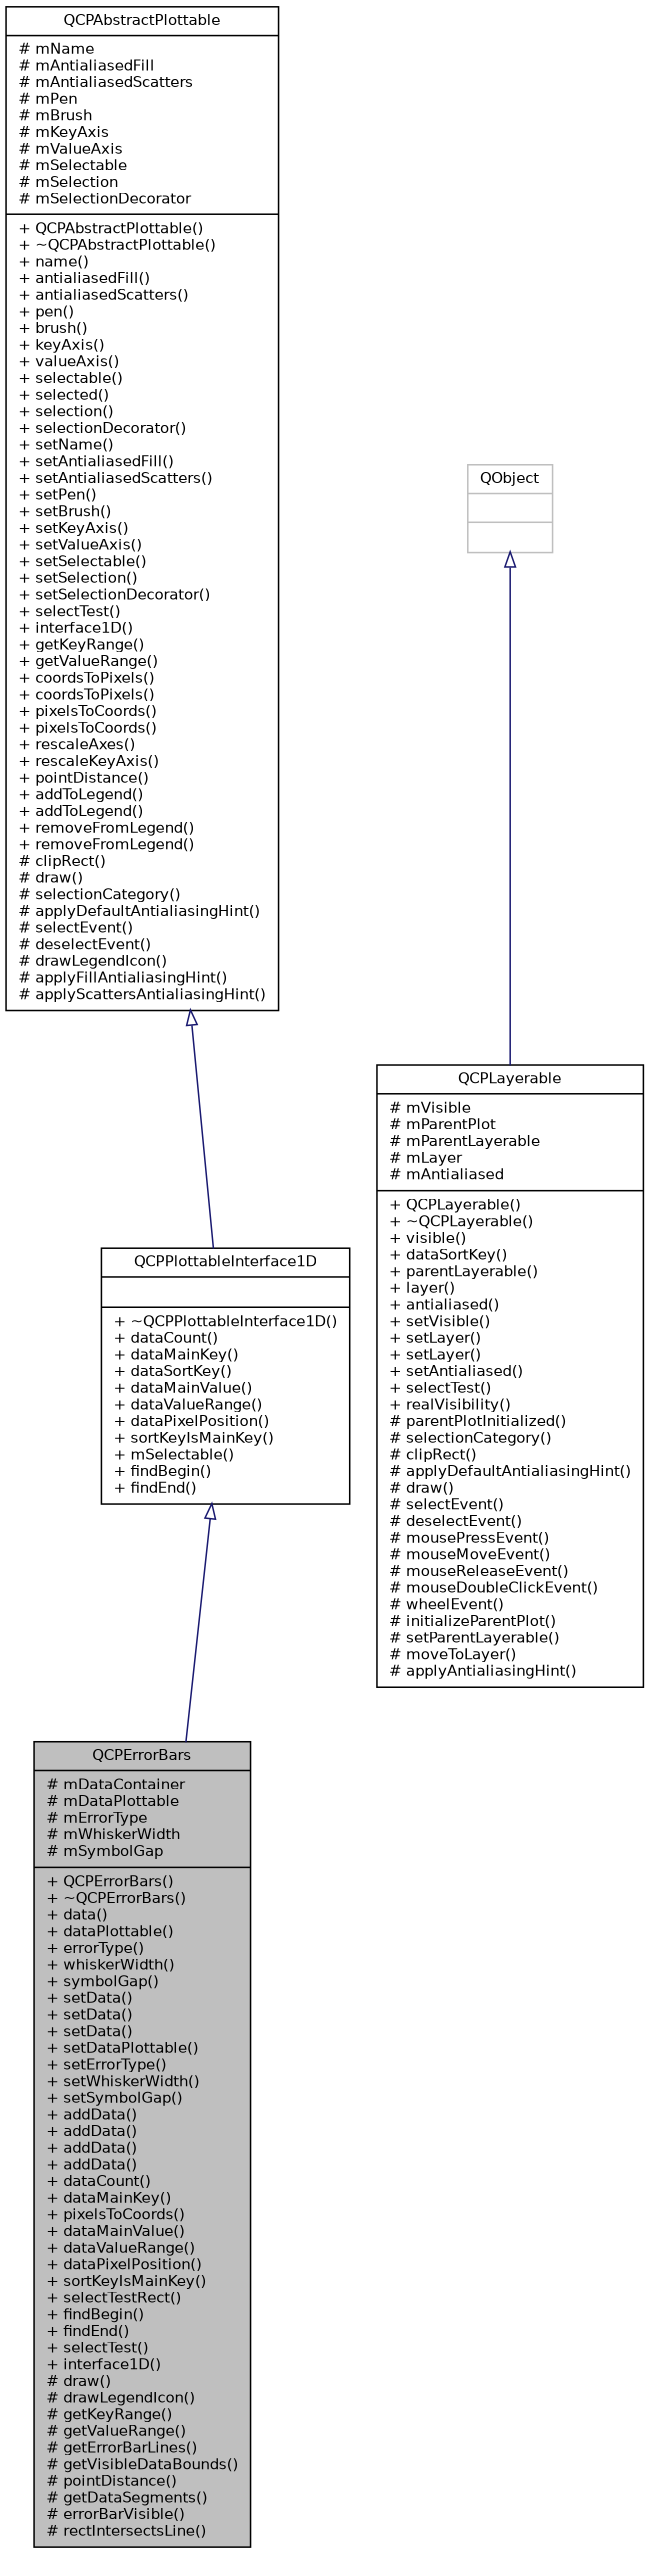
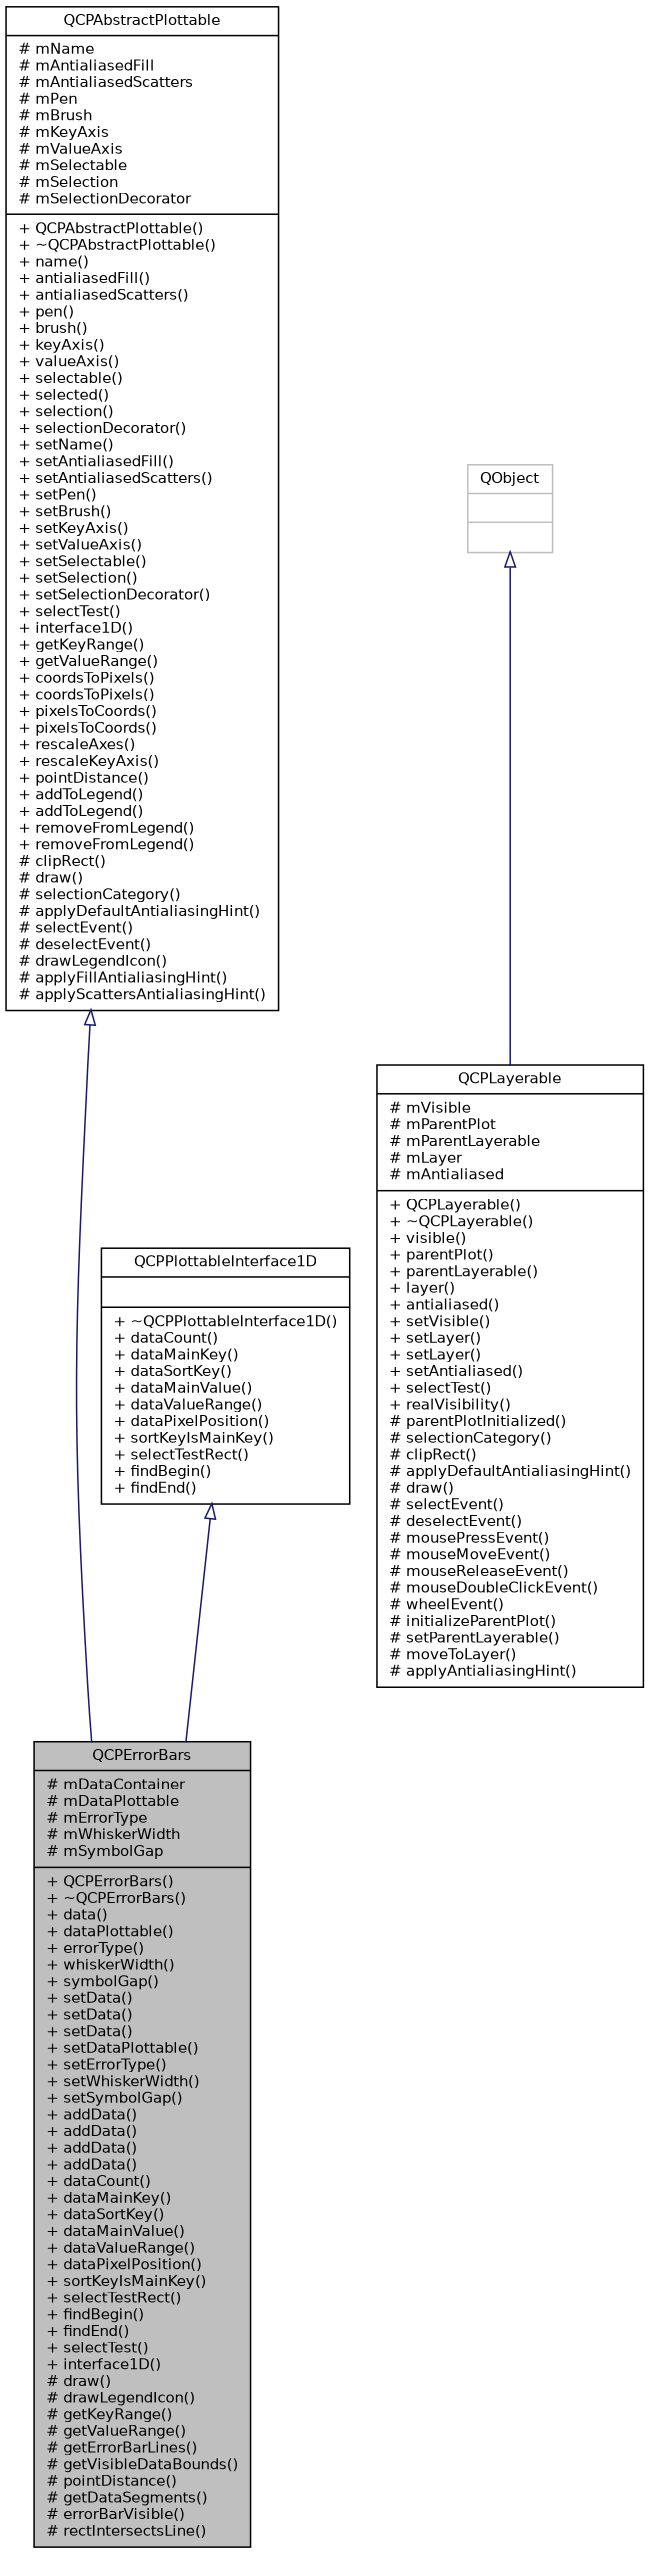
(203, 1137) -> (77, 1384)
(449, 1255) -> (442, 1255)
(174, 1455) -> (182, 1455)
(116, 2215) -> (106, 2215)
